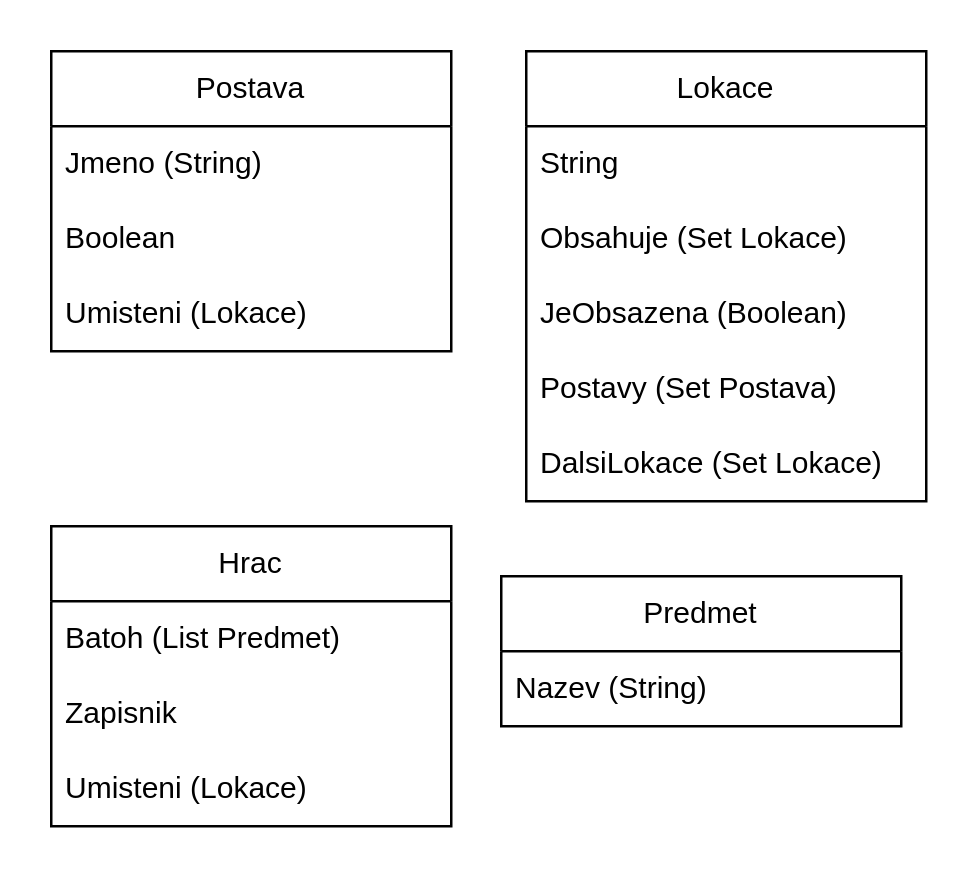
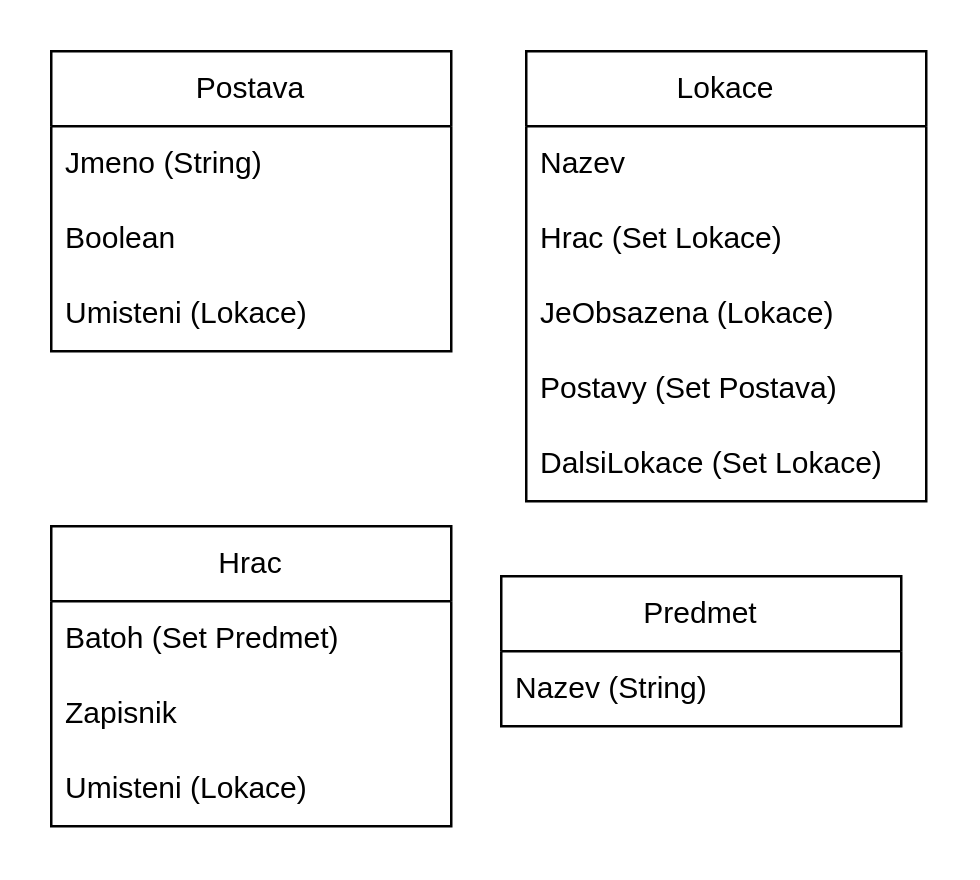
(588, 164) -> (583, 164)
(710, 239) -> (676, 239)
(701, 314) -> (697, 314)
(223, 639) -> (218, 639)
